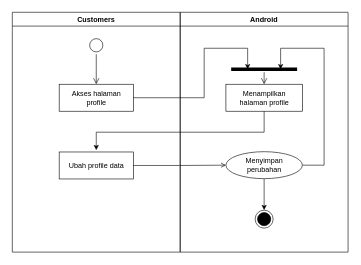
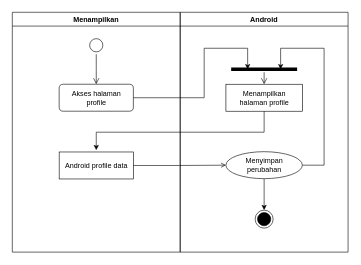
(96, 20) -> (96, 20)
(96, 98) -> (96, 98)
(97, 166) -> (97, 166)
